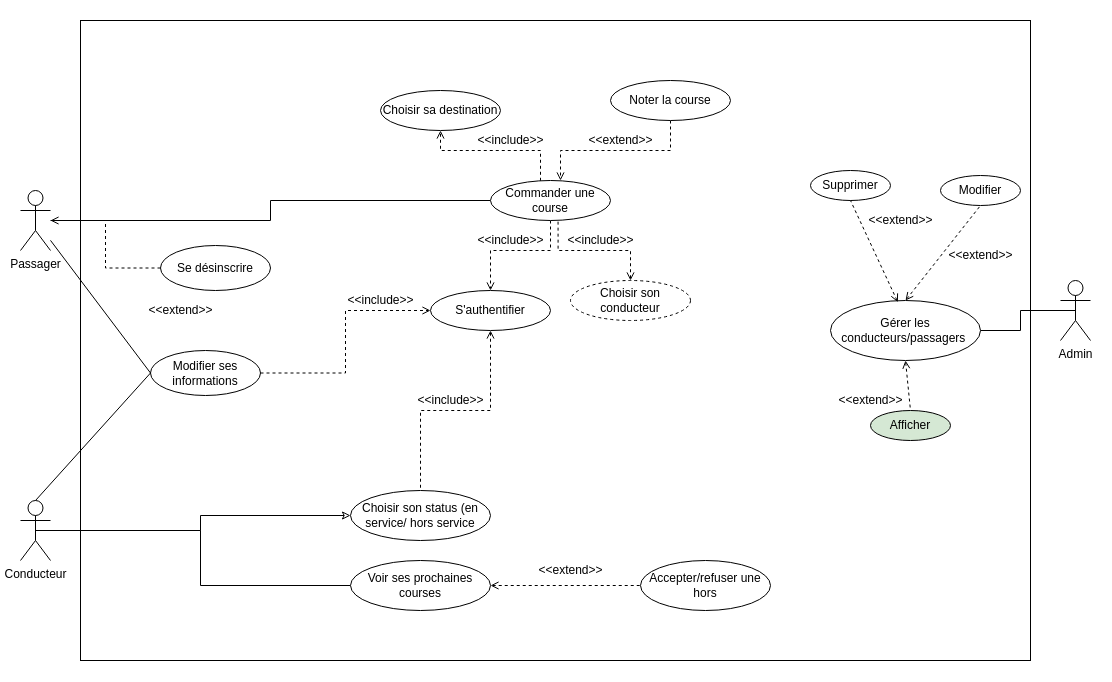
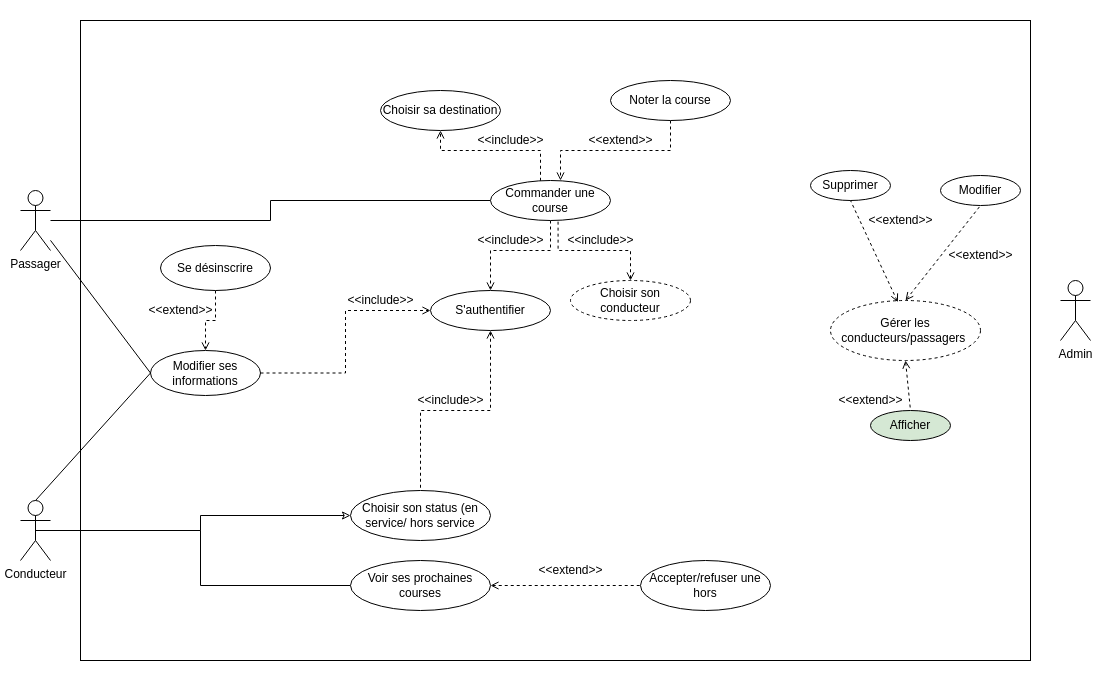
(111, 268) -> (213, 321)
(1021, 315) -> none
(906, 331) -> (906, 331)
